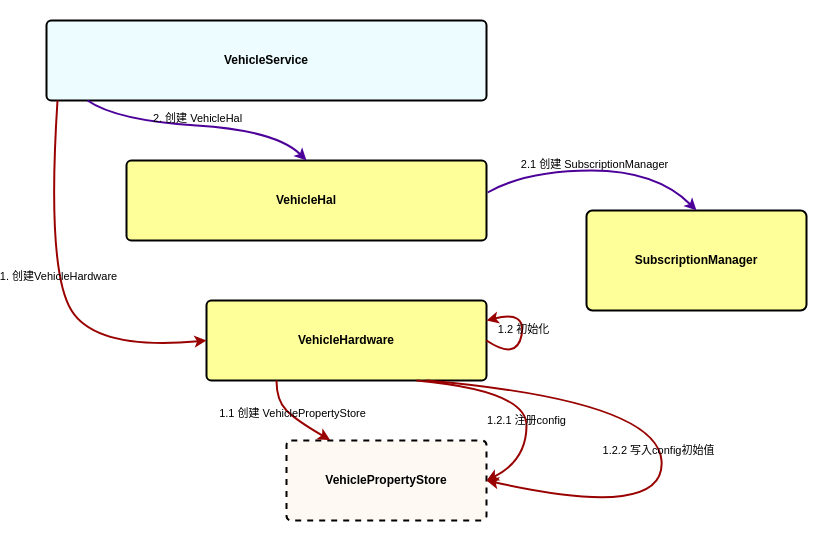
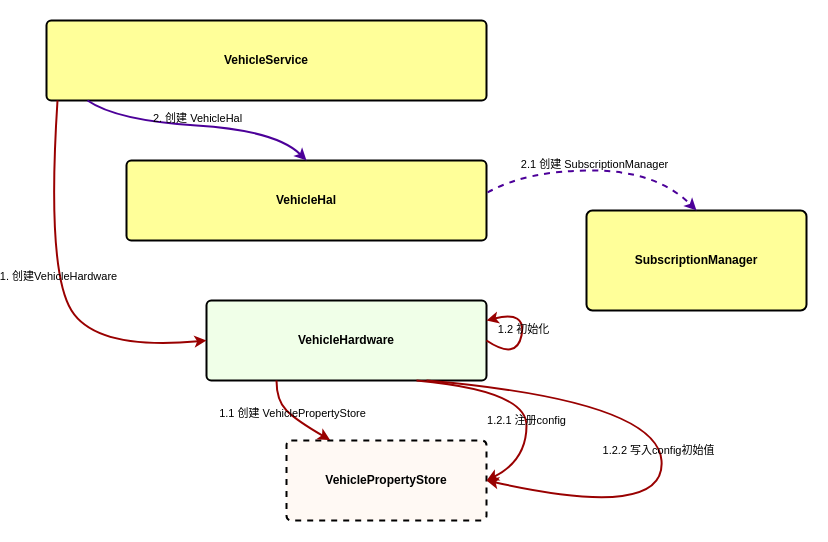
(267, 61) -> (267, 61)
(593, 171) -> (593, 171)
(347, 341) -> (347, 341)
